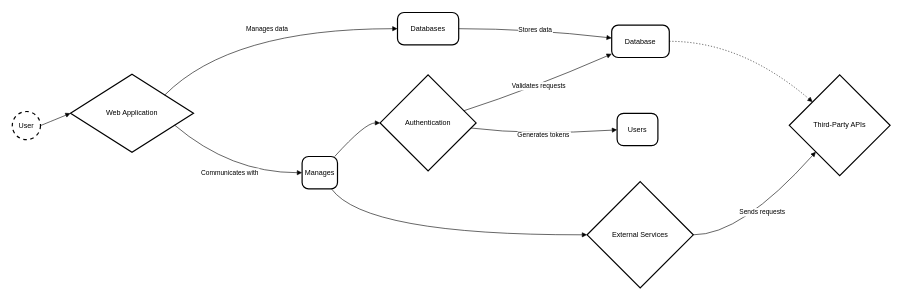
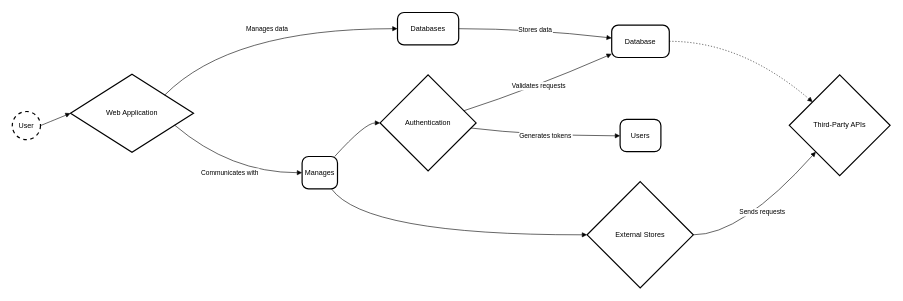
(638, 129) -> (641, 135)
(640, 235) -> (640, 235)
